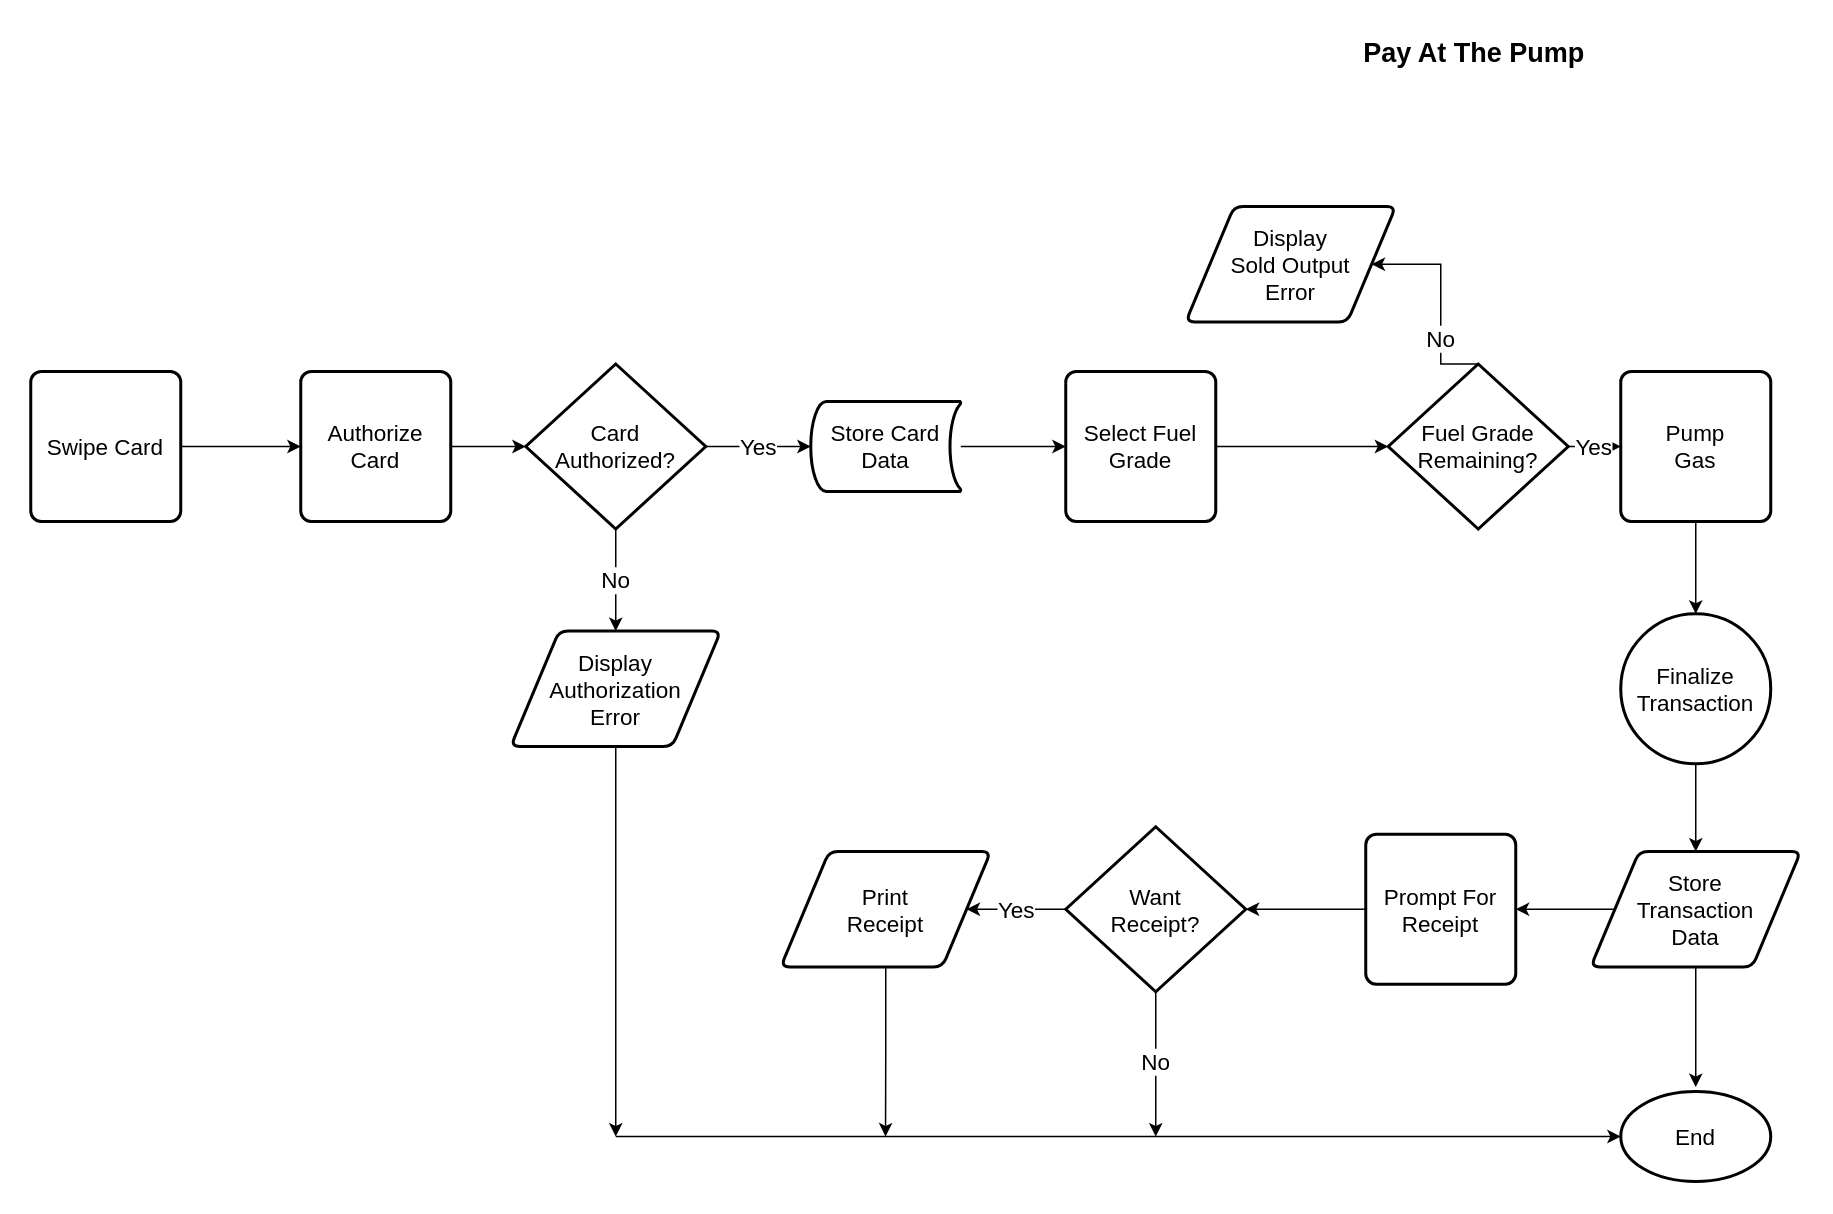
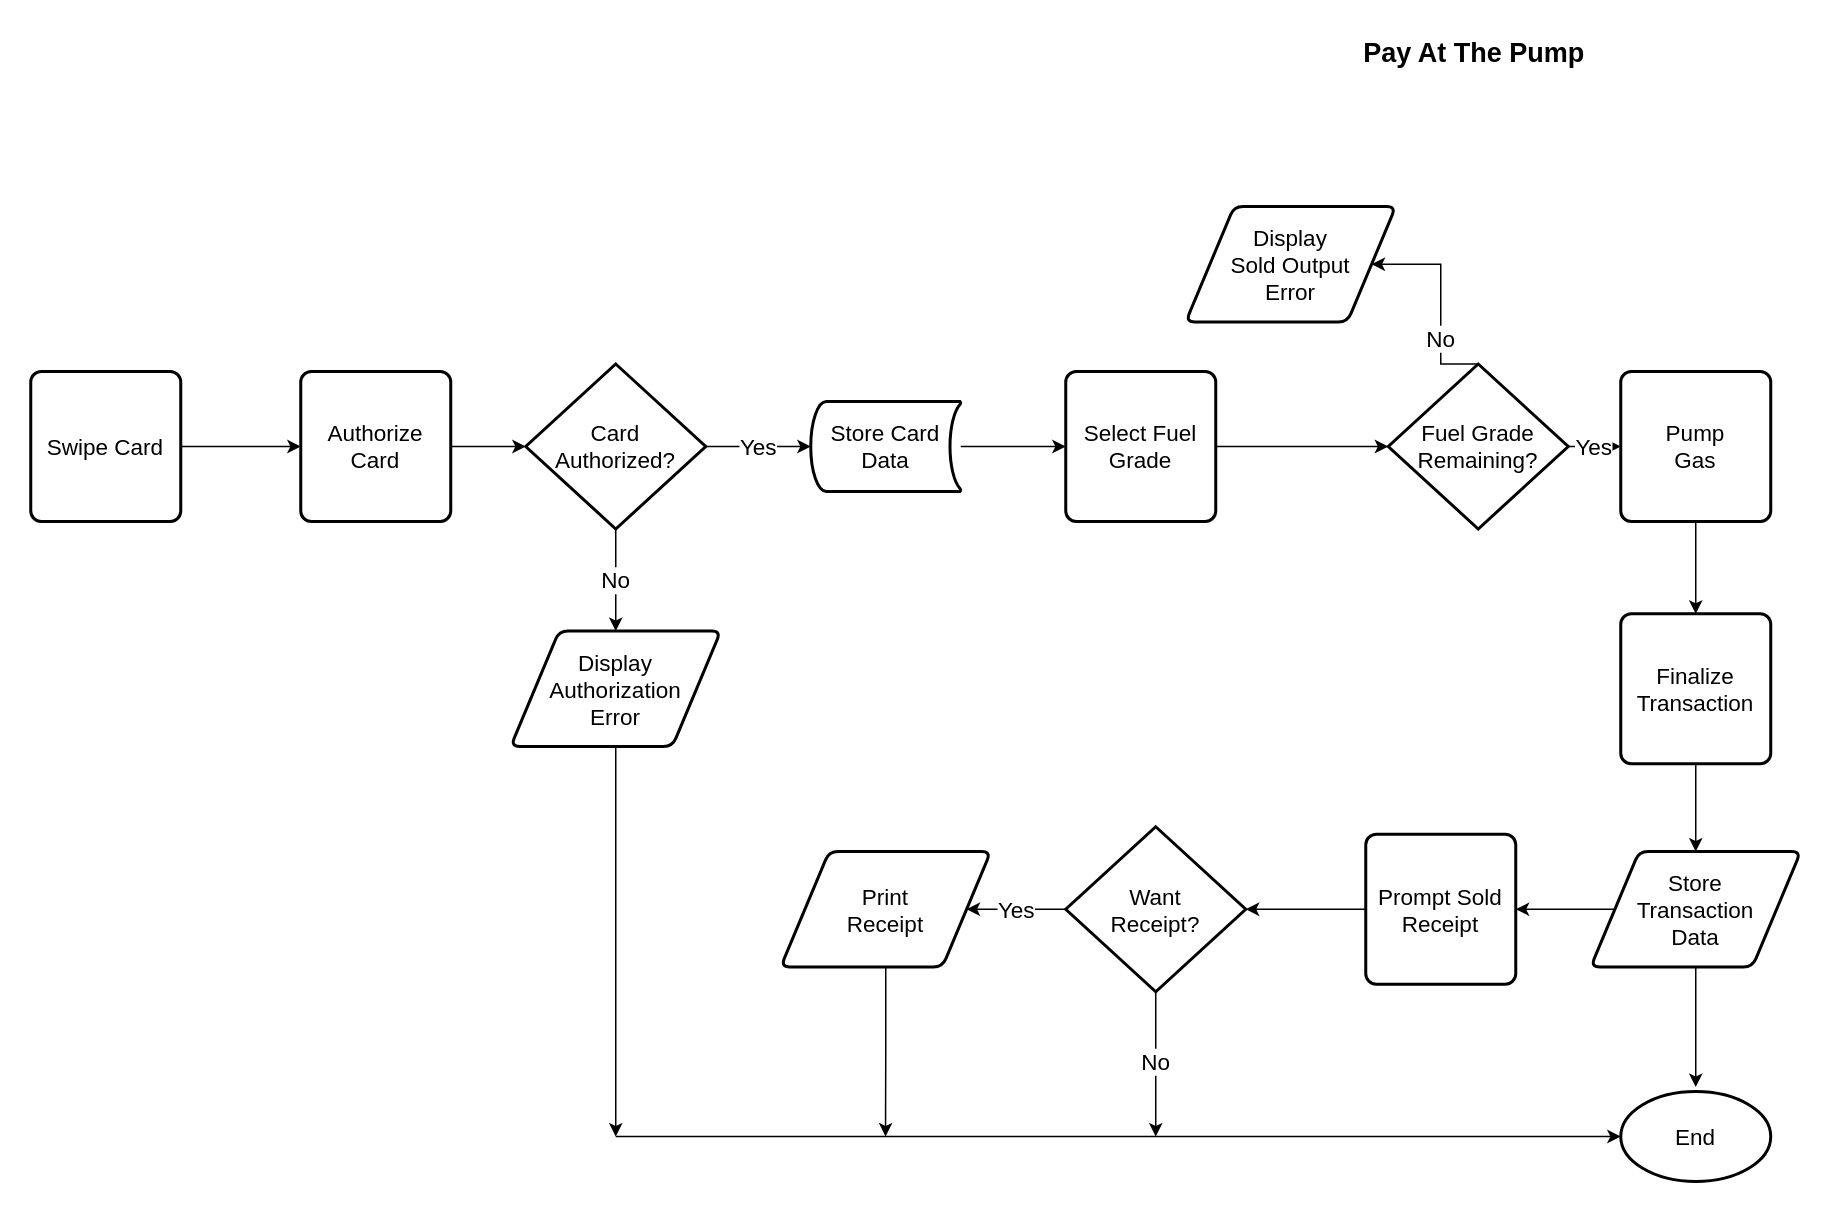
(1696, 689) -> (1696, 689)
(1441, 910) -> (1441, 910)
